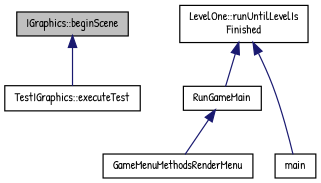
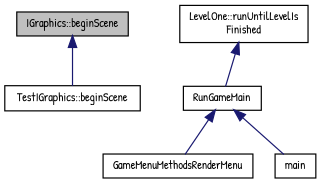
(73, 98) -> (73, 98)
(279, 103) -> (263, 136)
